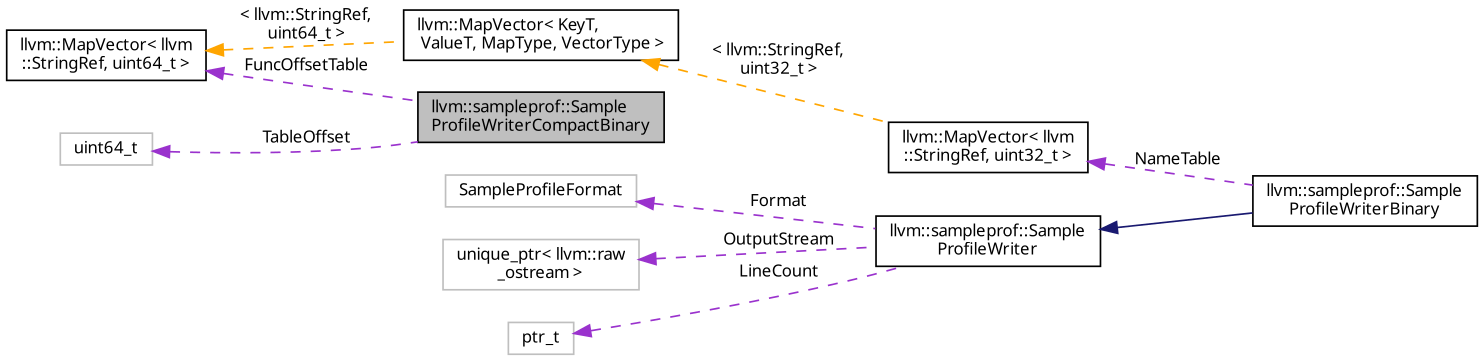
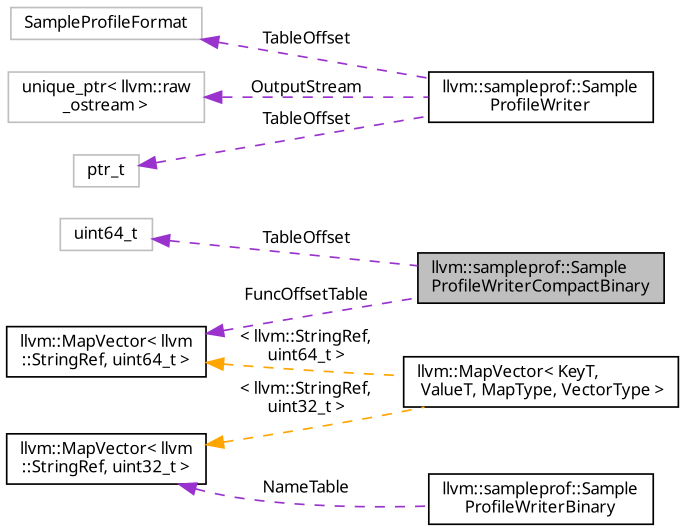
(773, 93) -> (324, 426)
(777, 202) -> (305, 39)
(1185, 220) -> none
(777, 272) -> (305, 120)
